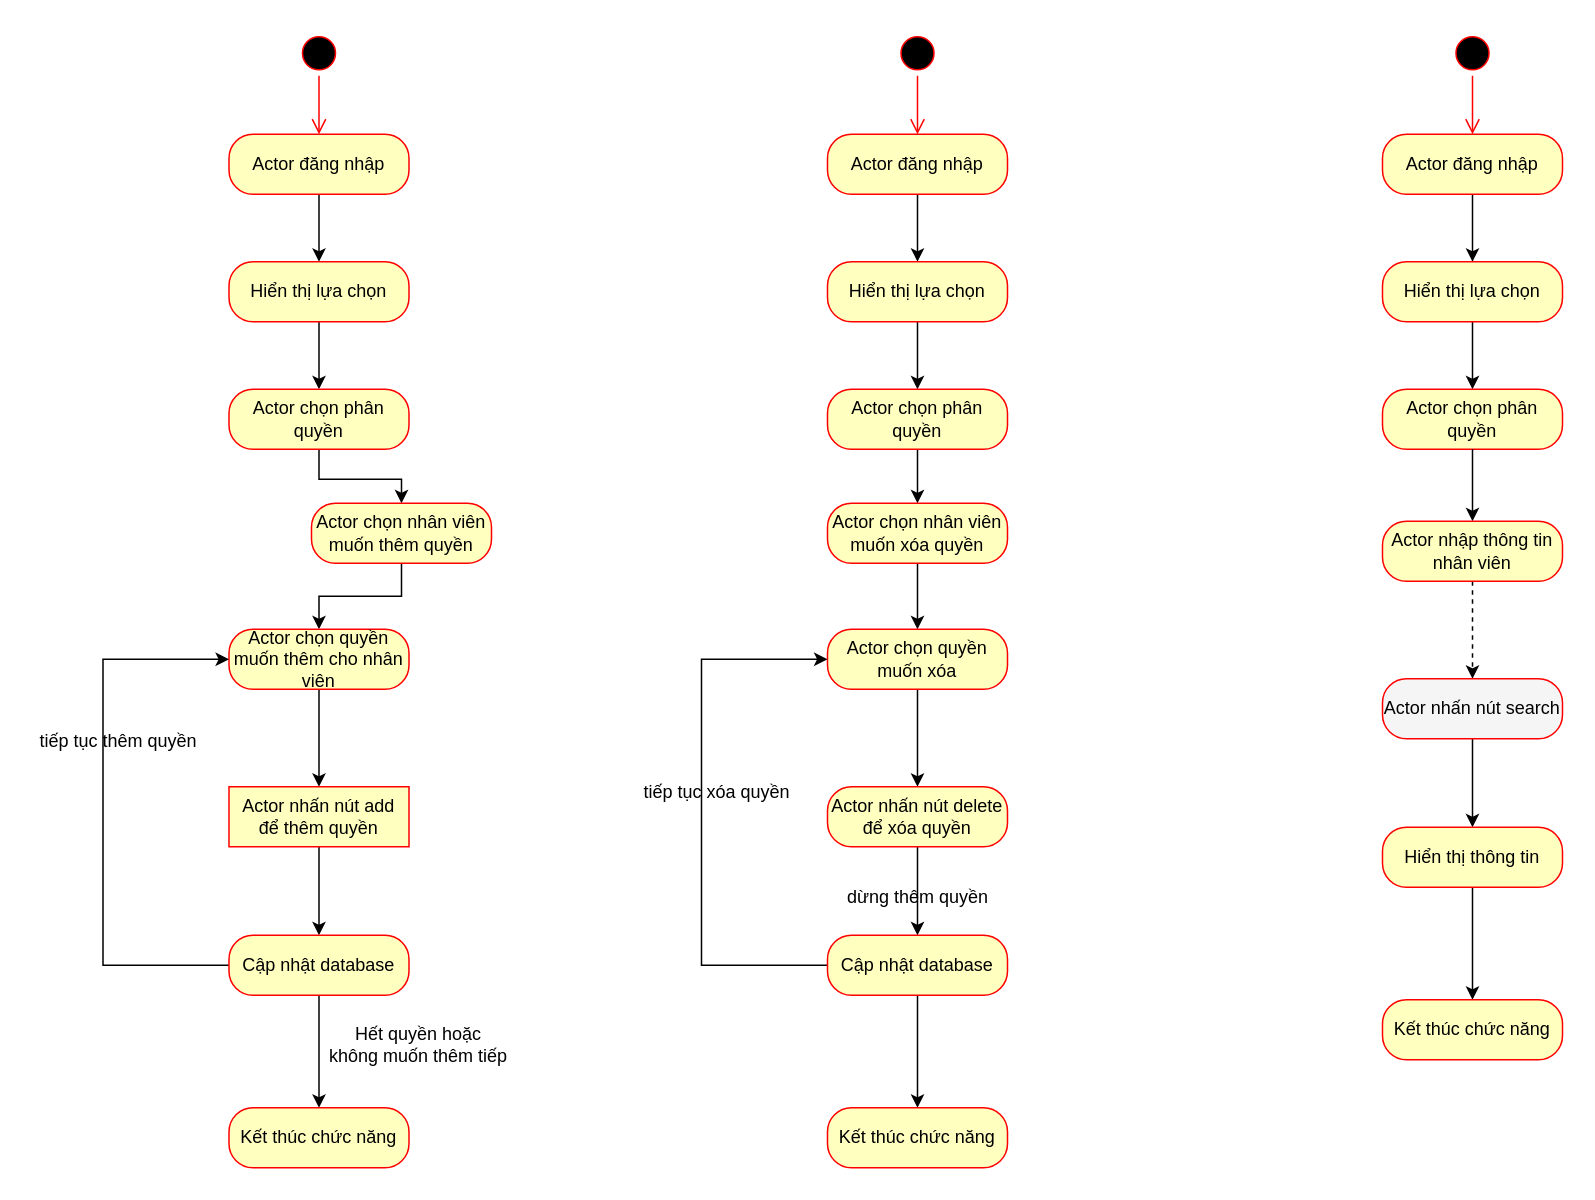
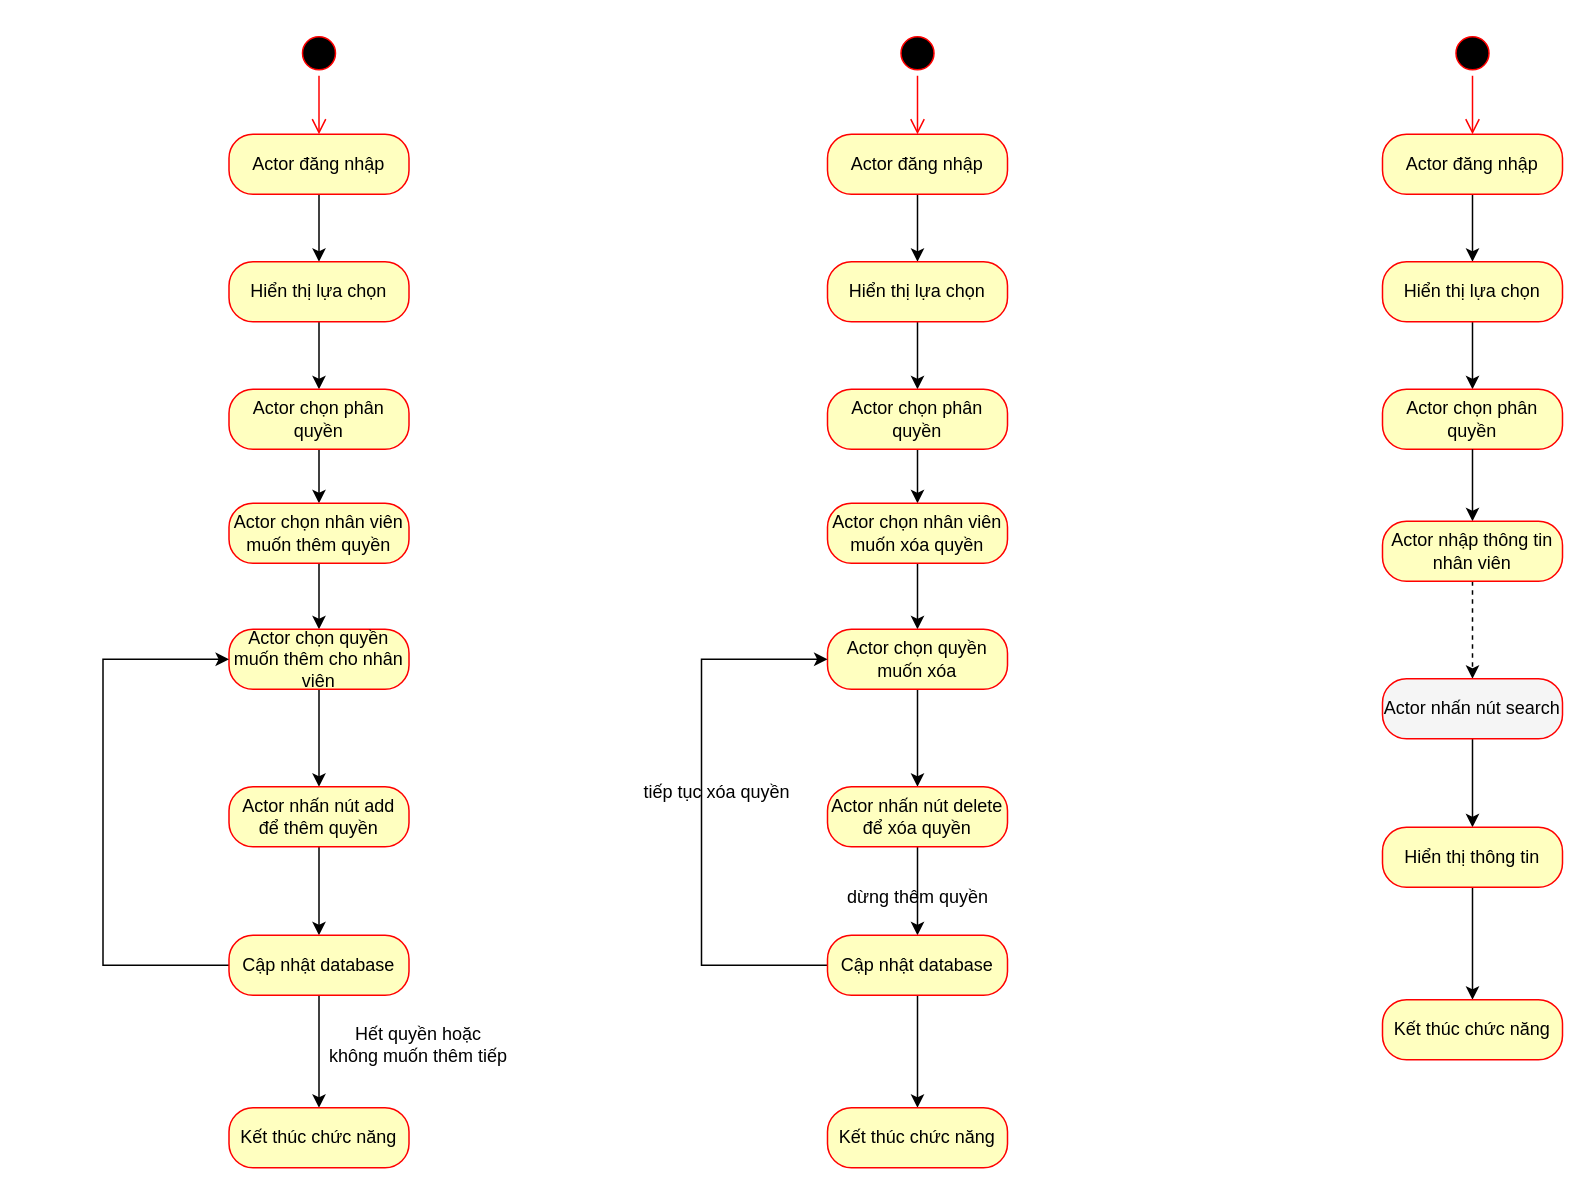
(401, 533) -> (319, 533)
(117, 742) -> none
(319, 817) -> (319, 817)
